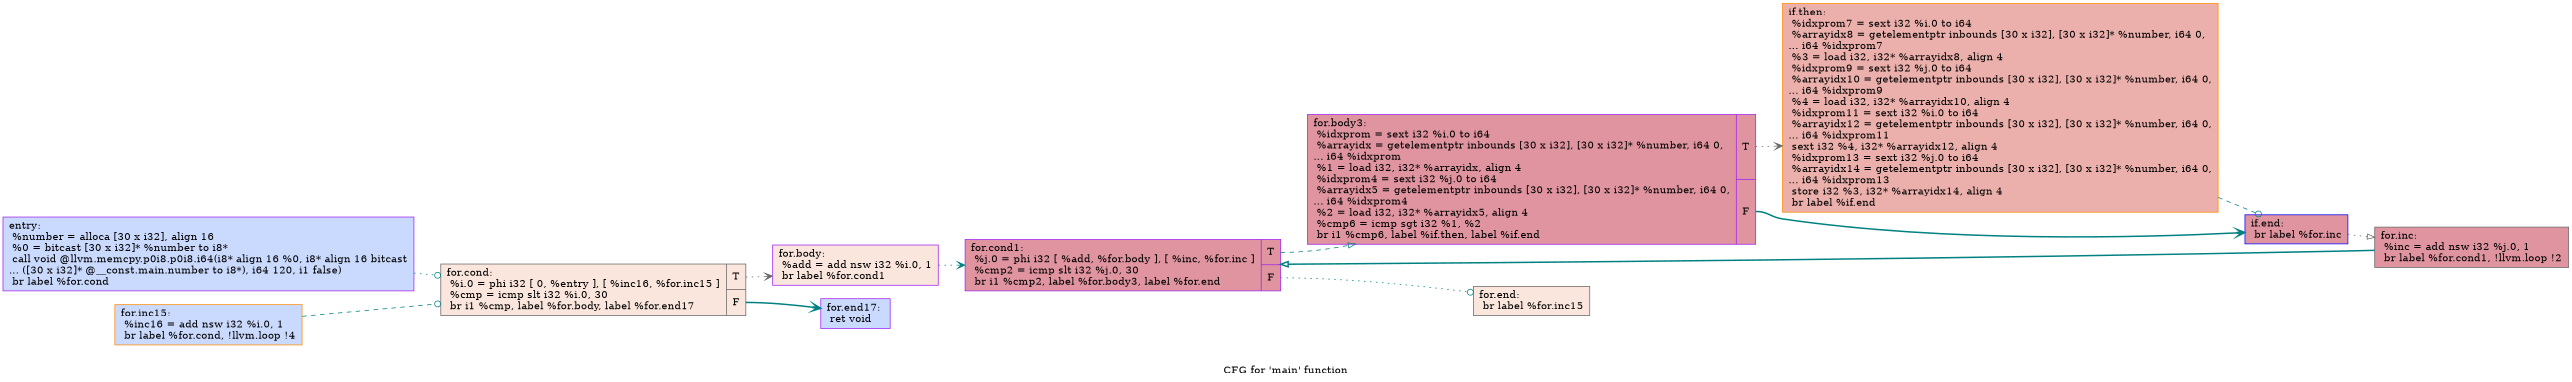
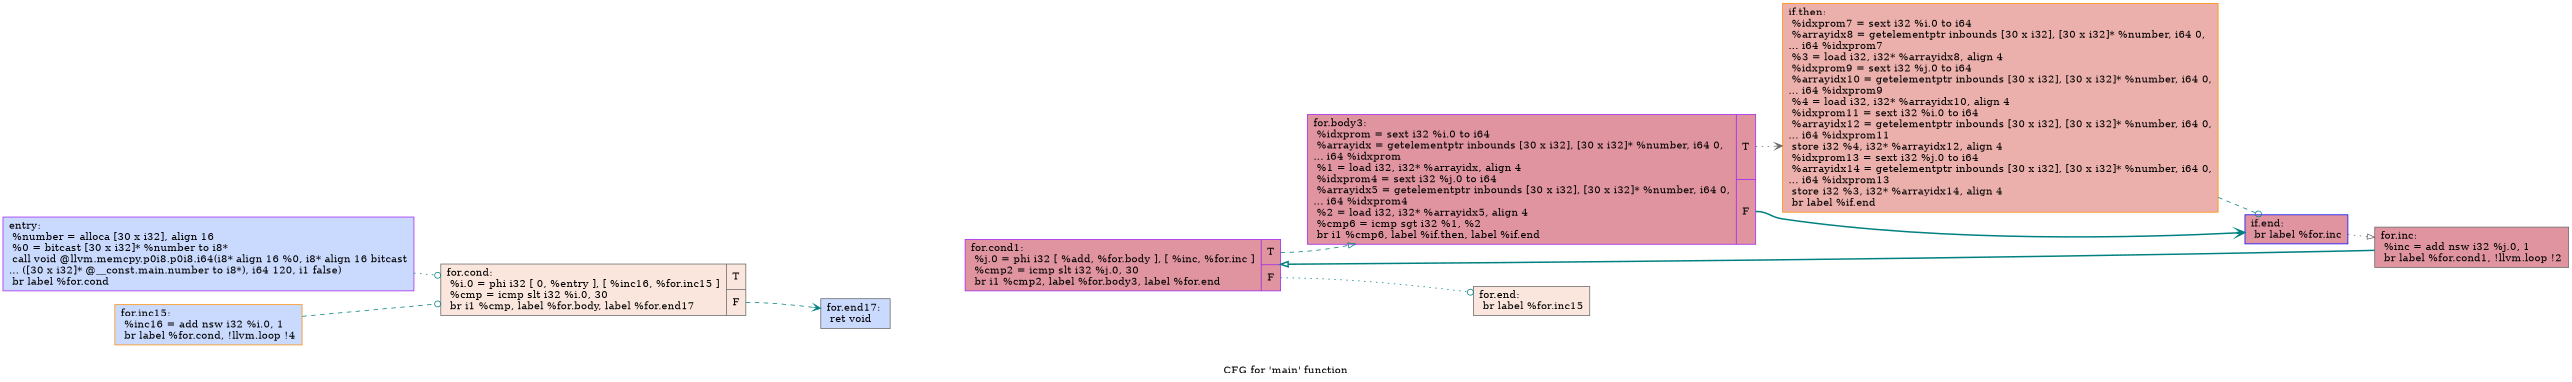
(1893, 147) -> (1896, 147)
(855, 265) -> none
(780, 304) -> (780, 304)
(855, 314) -> (855, 314)
